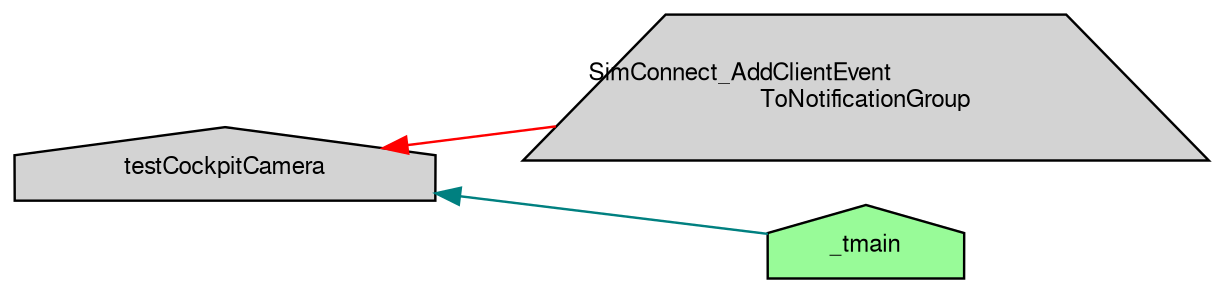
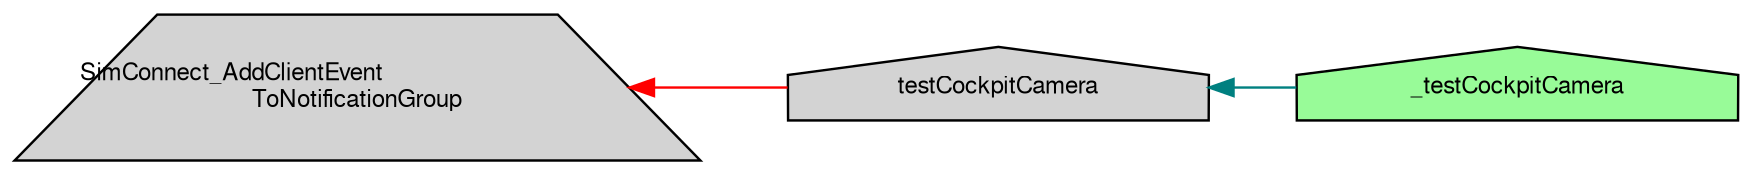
(482, 136) -> (721, 88)
(866, 246) -> (1517, 88)
